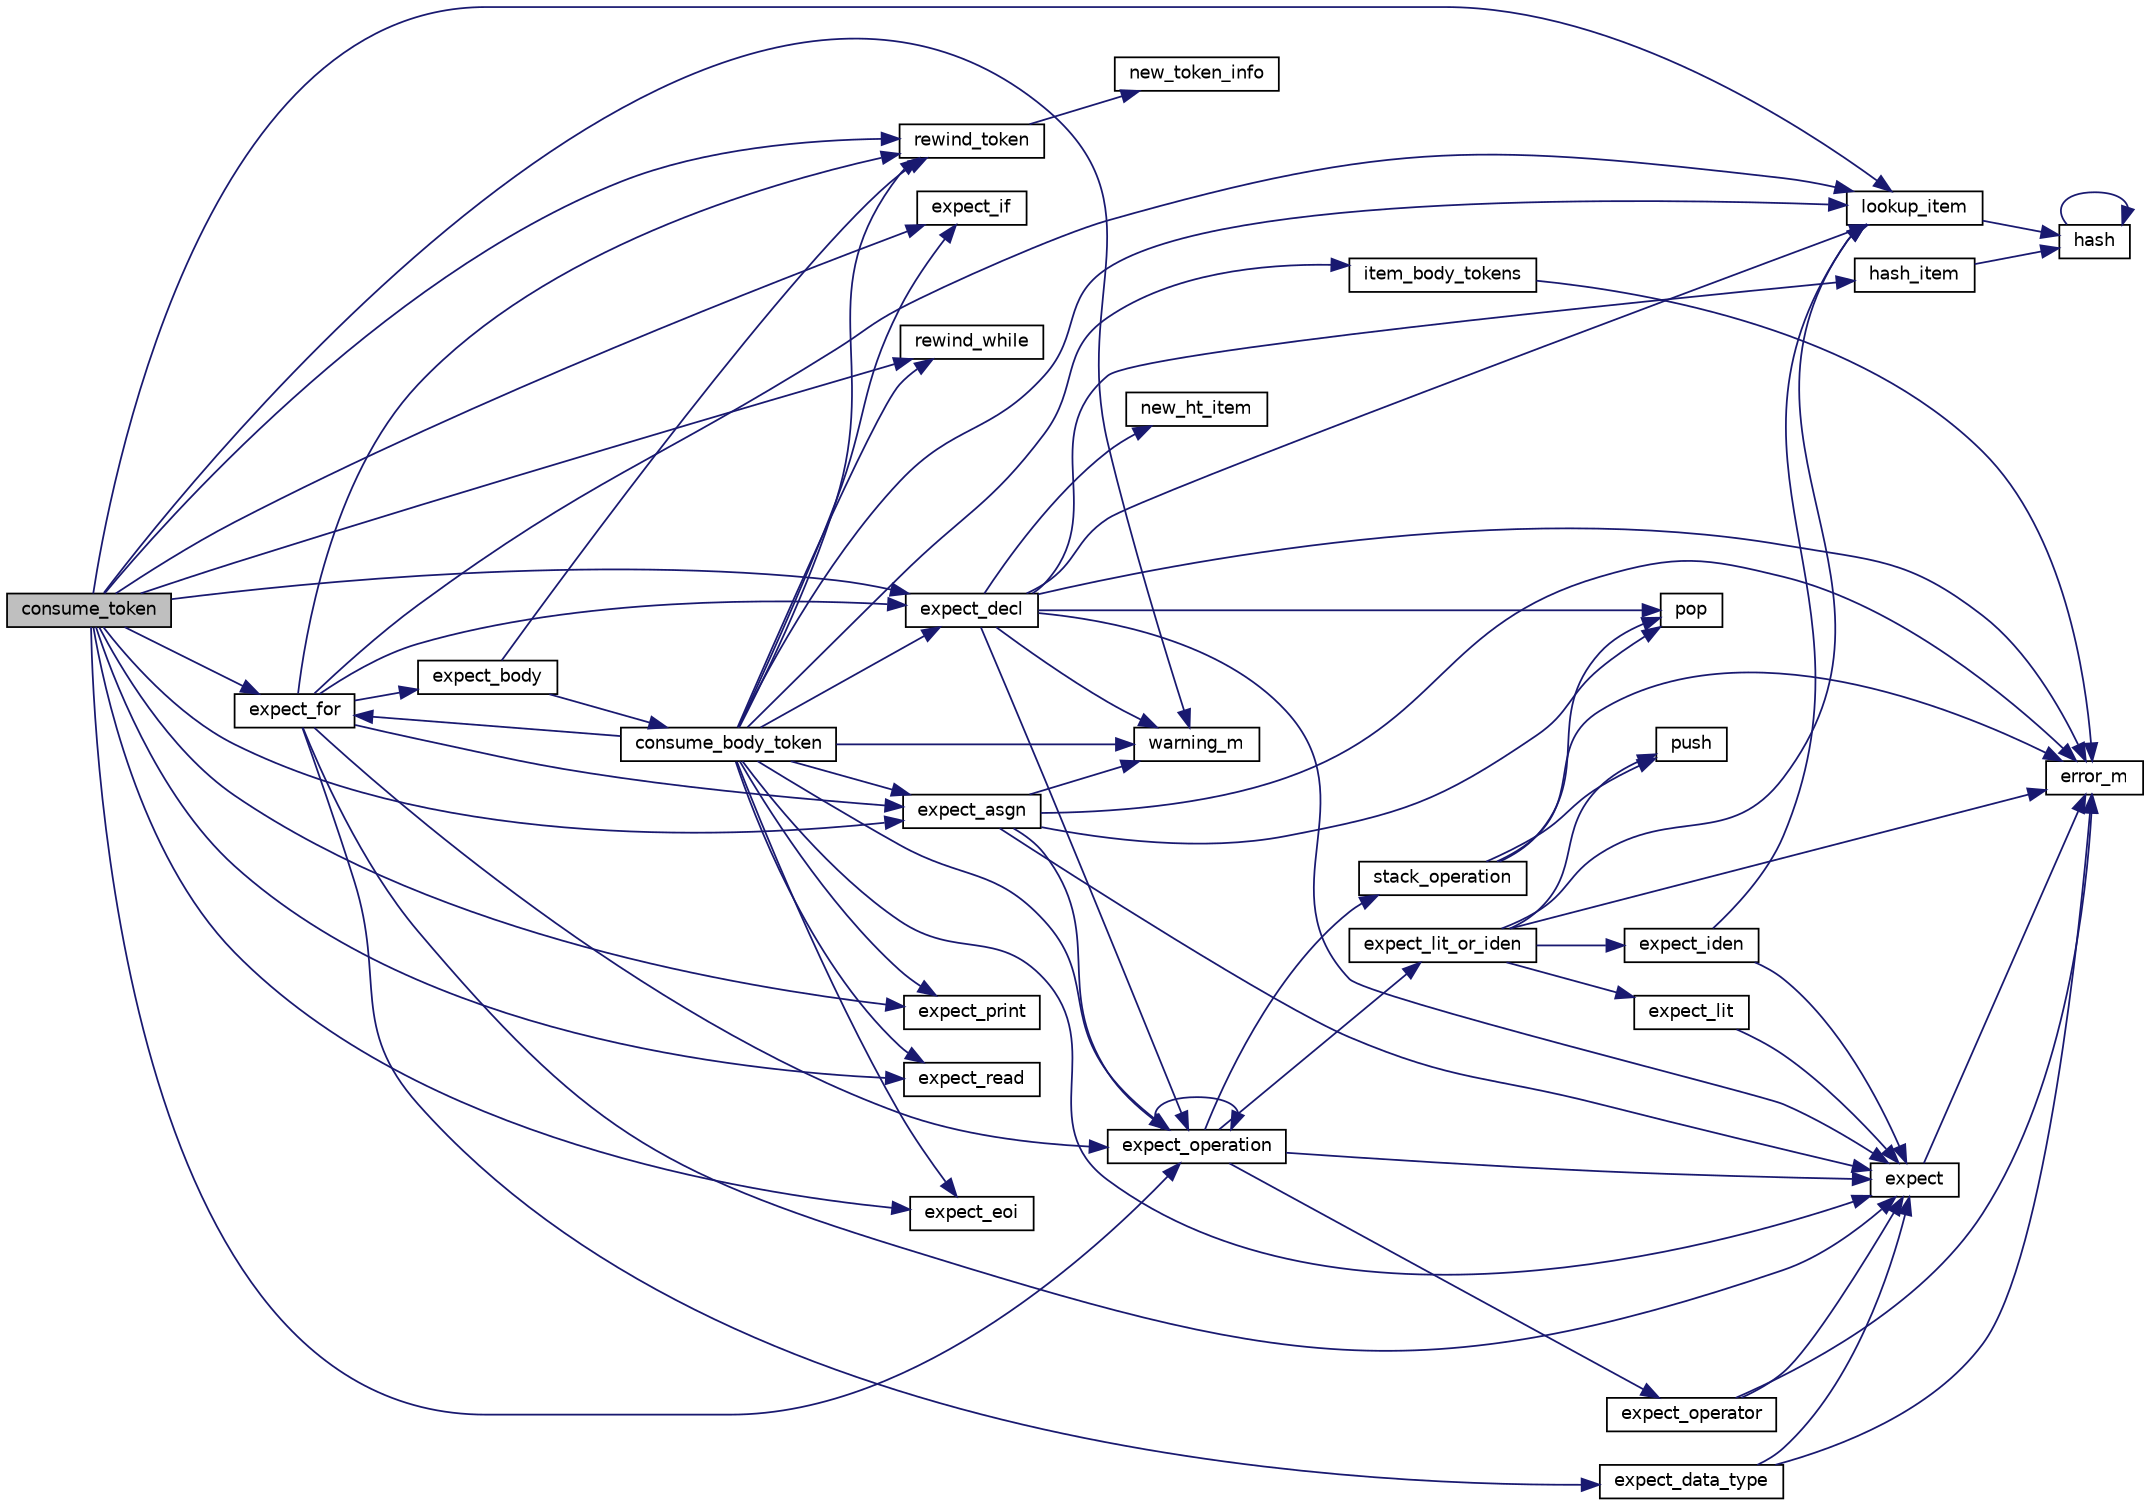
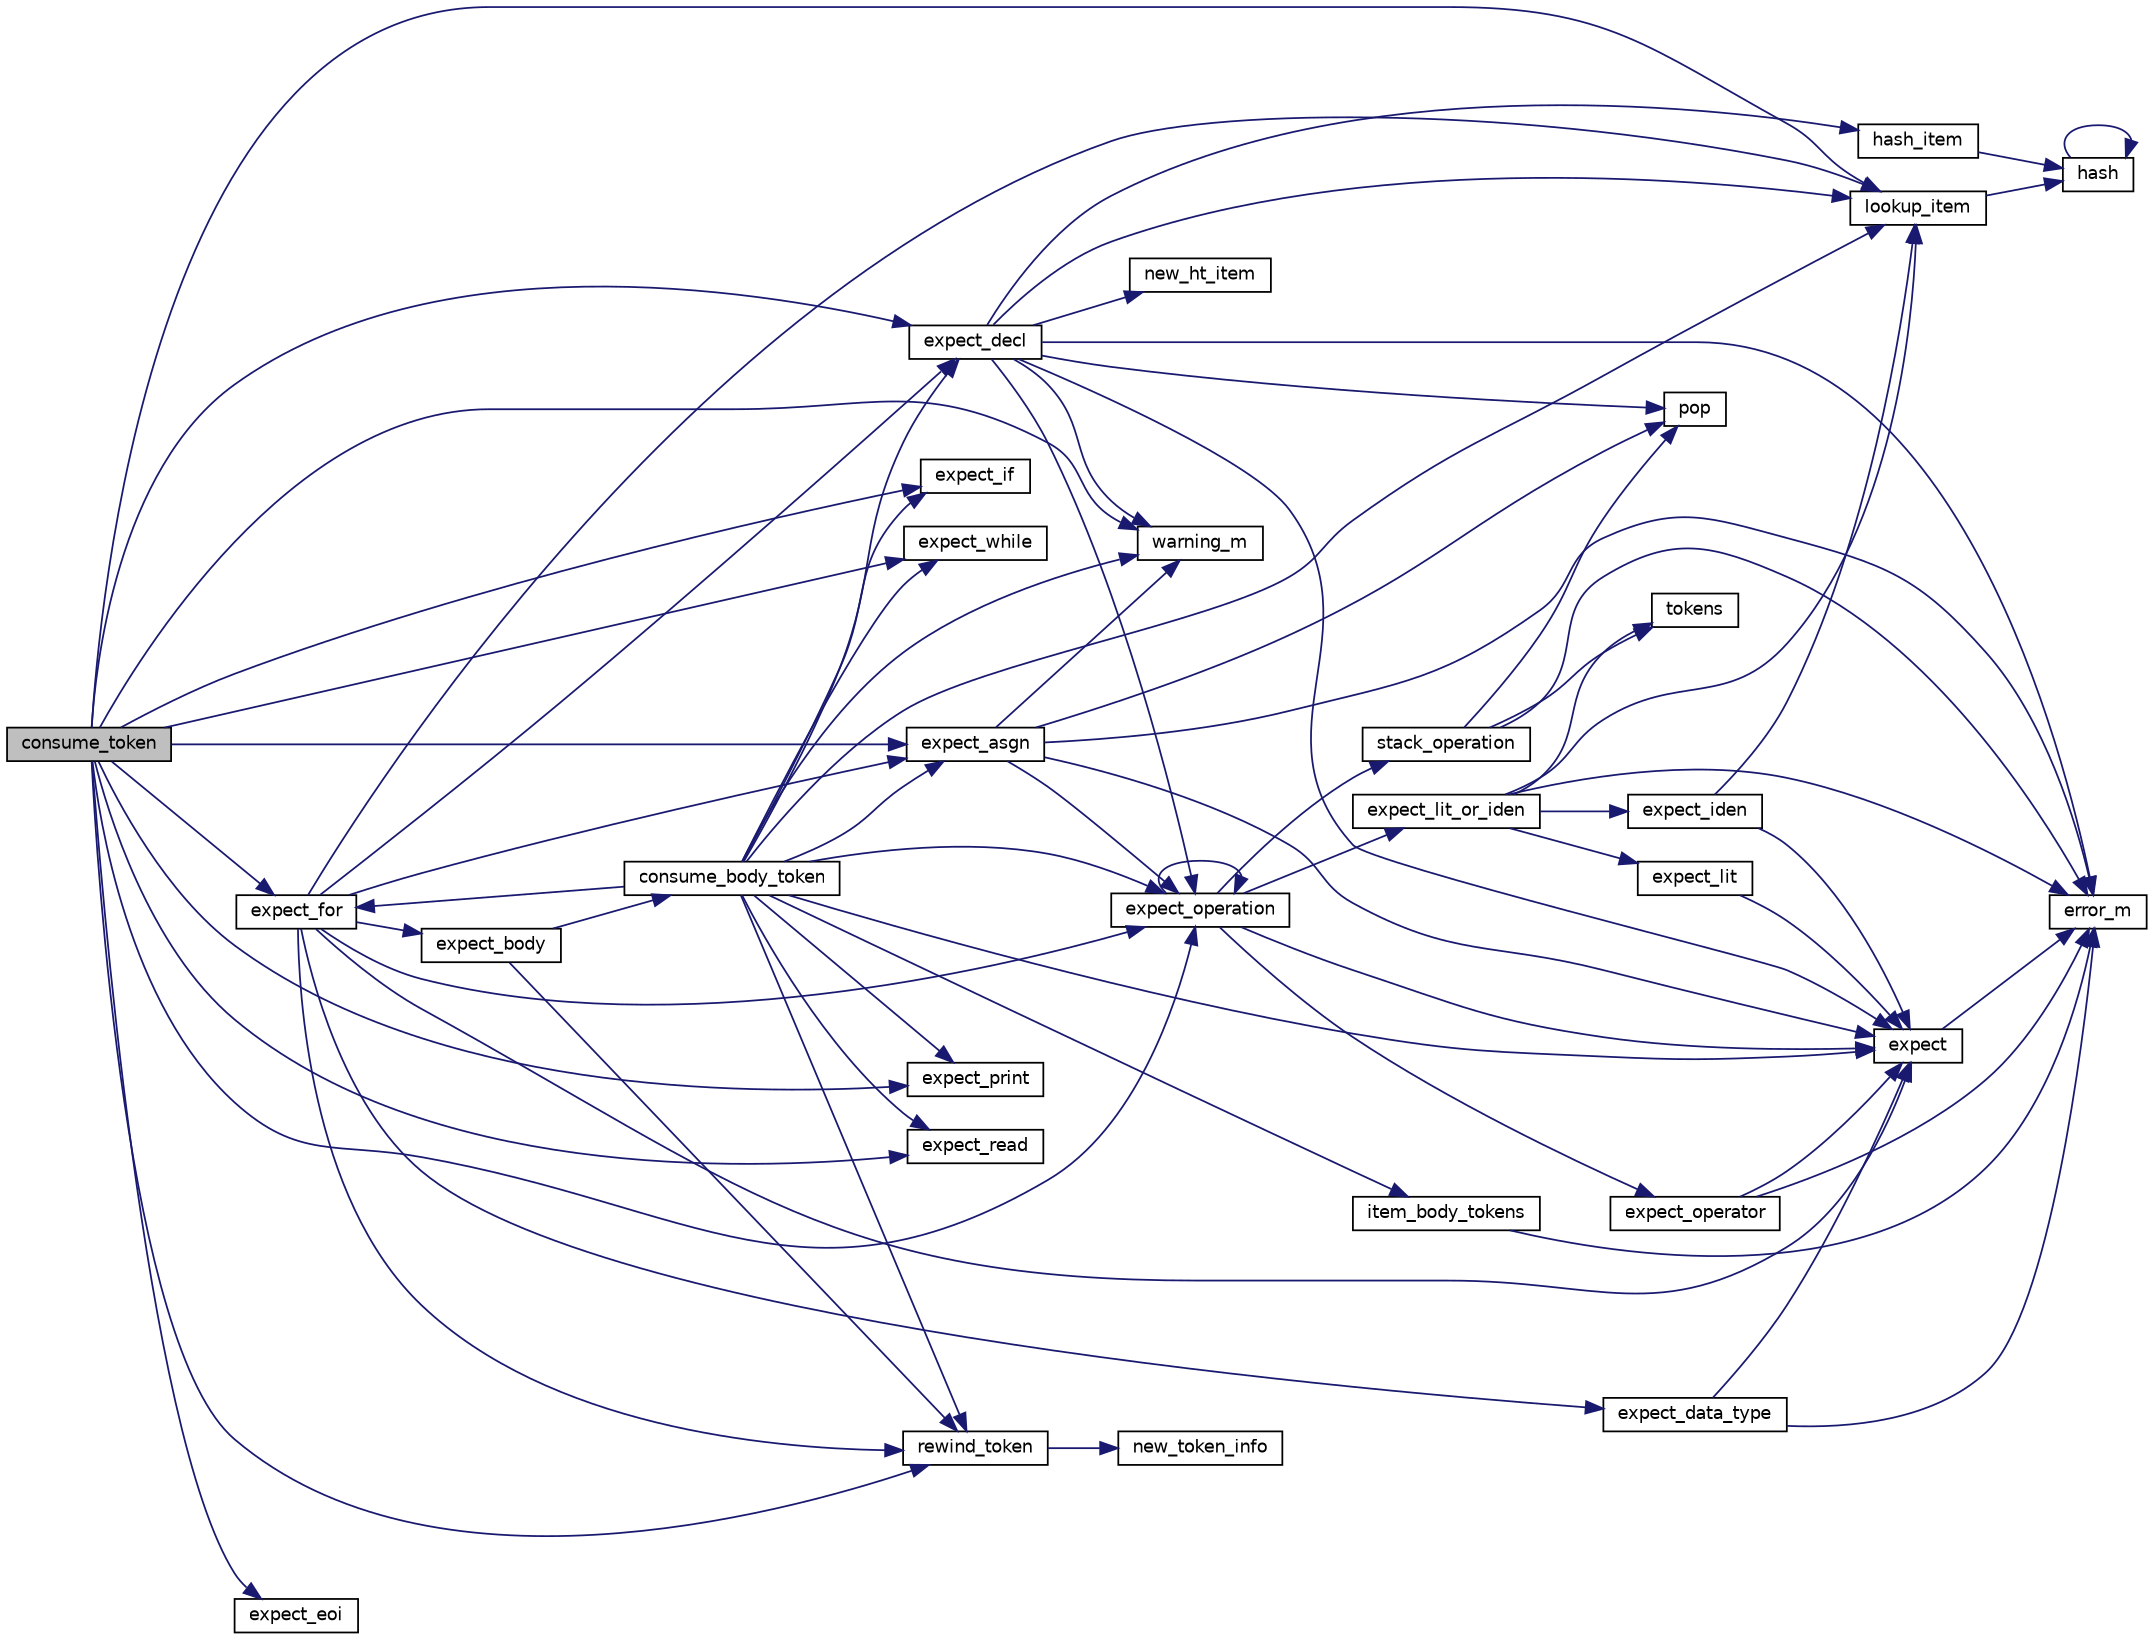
(972, 342) -> (975, 543)
(1692, 744) -> (1695, 610)
(850, 1020) -> none
